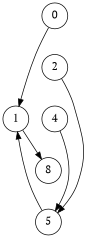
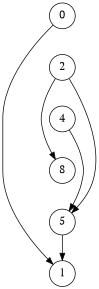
(30, 142) -> (41, 115)
